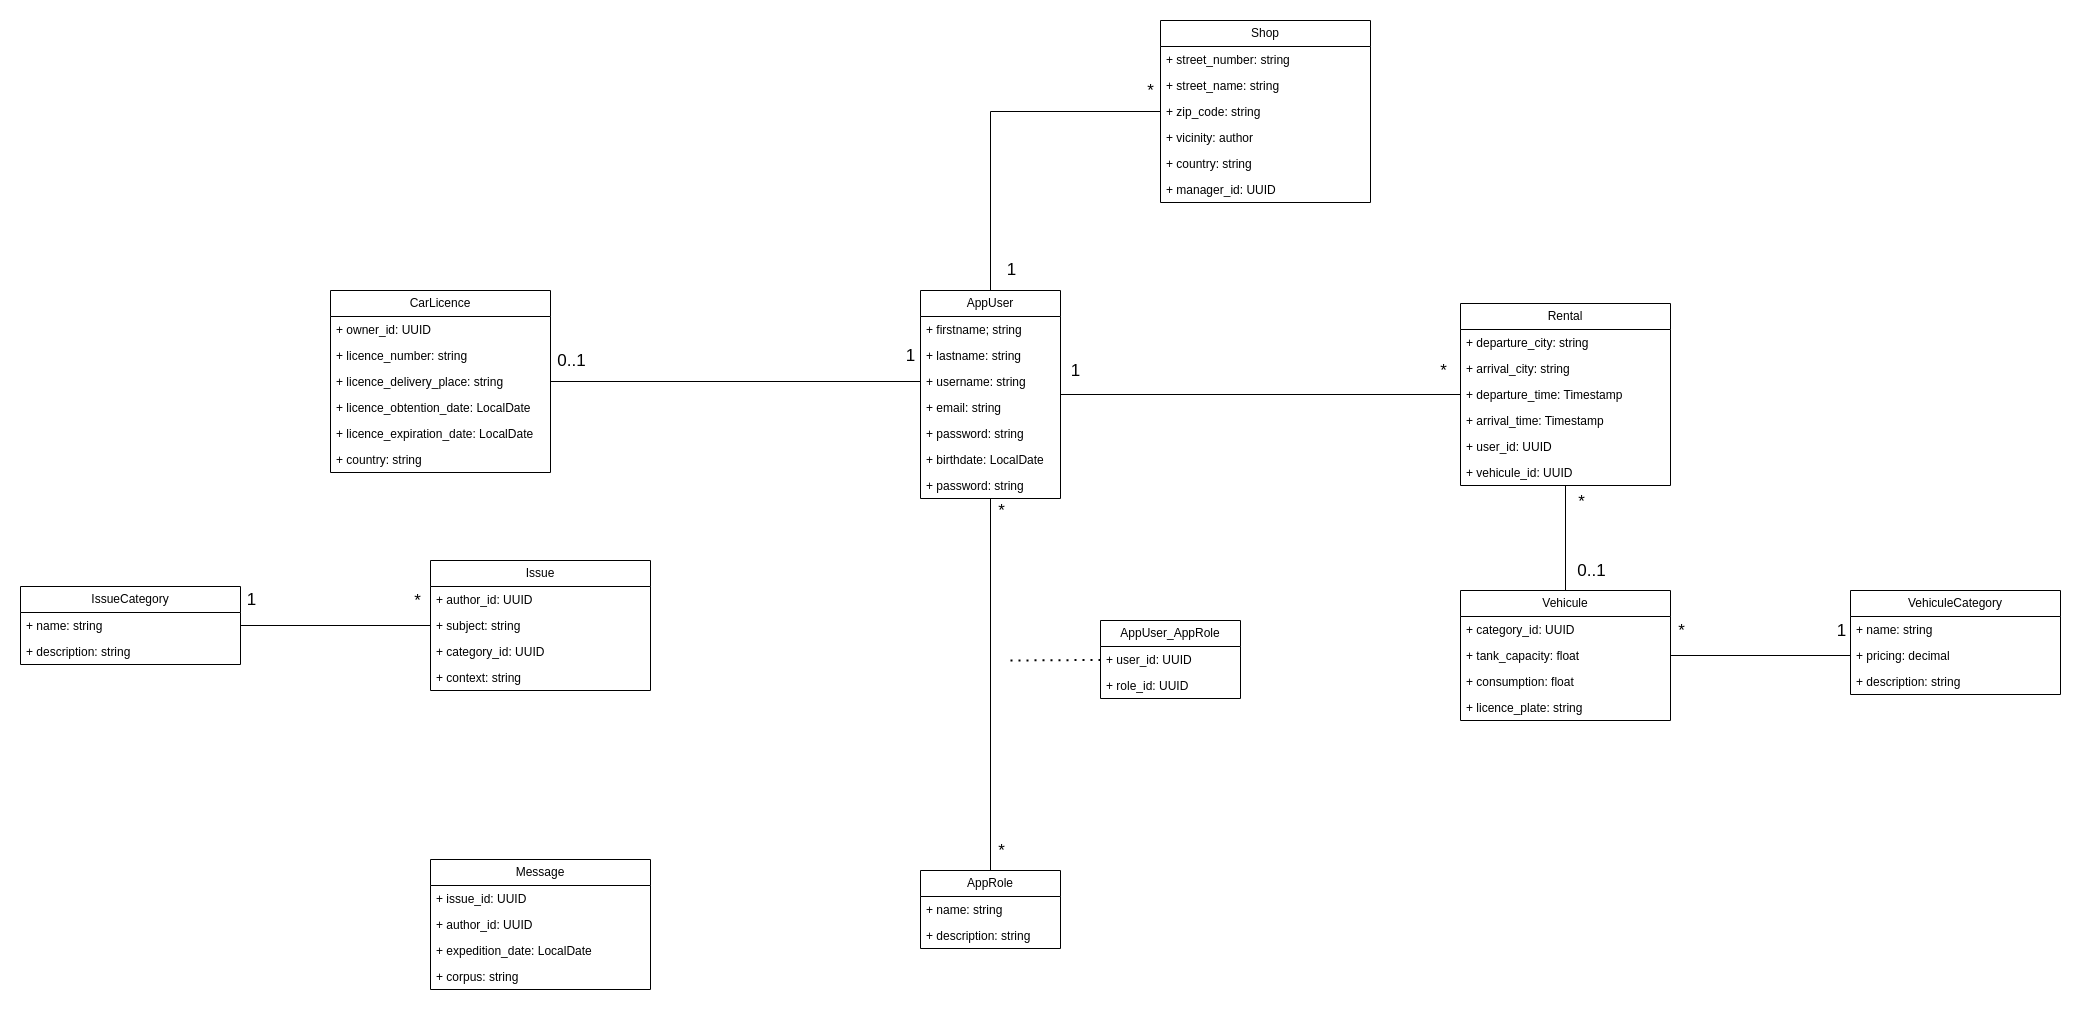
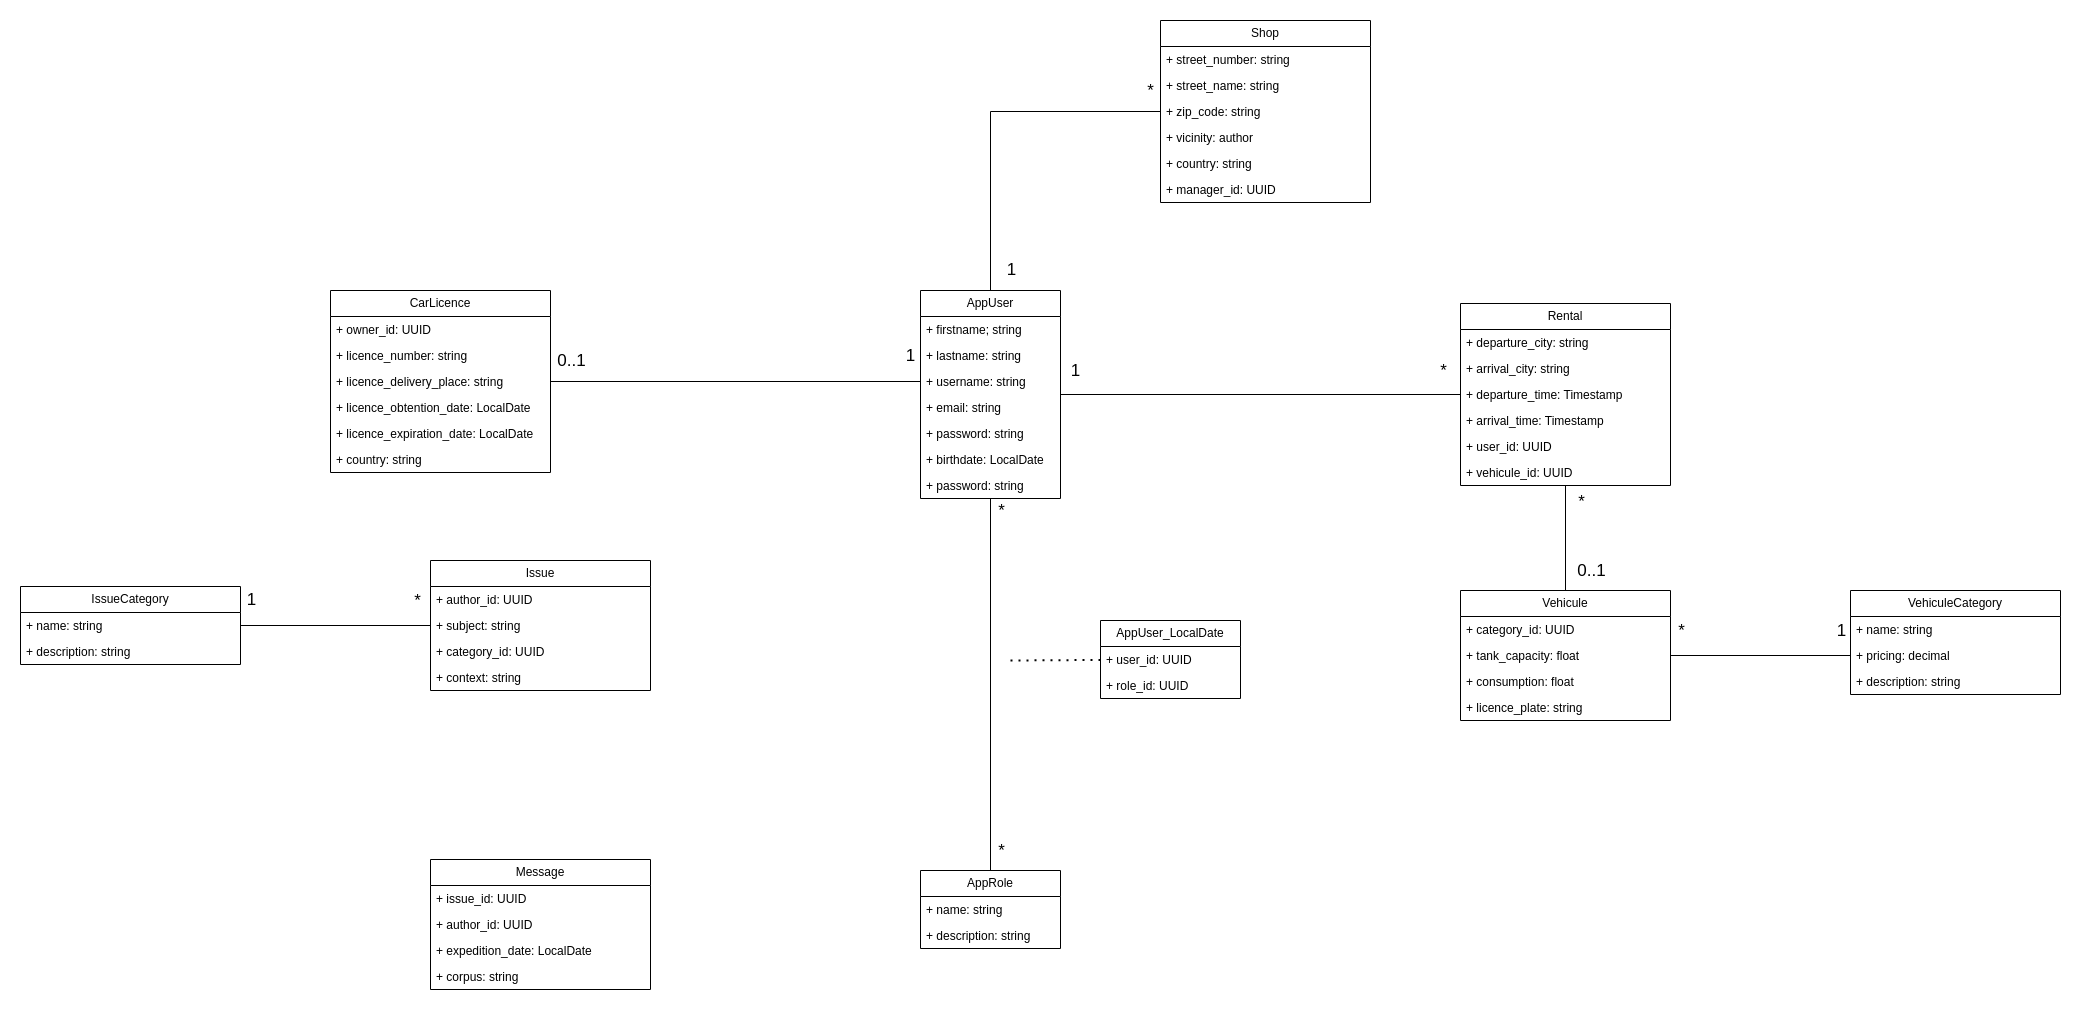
(1171, 634) -> (1171, 634)
